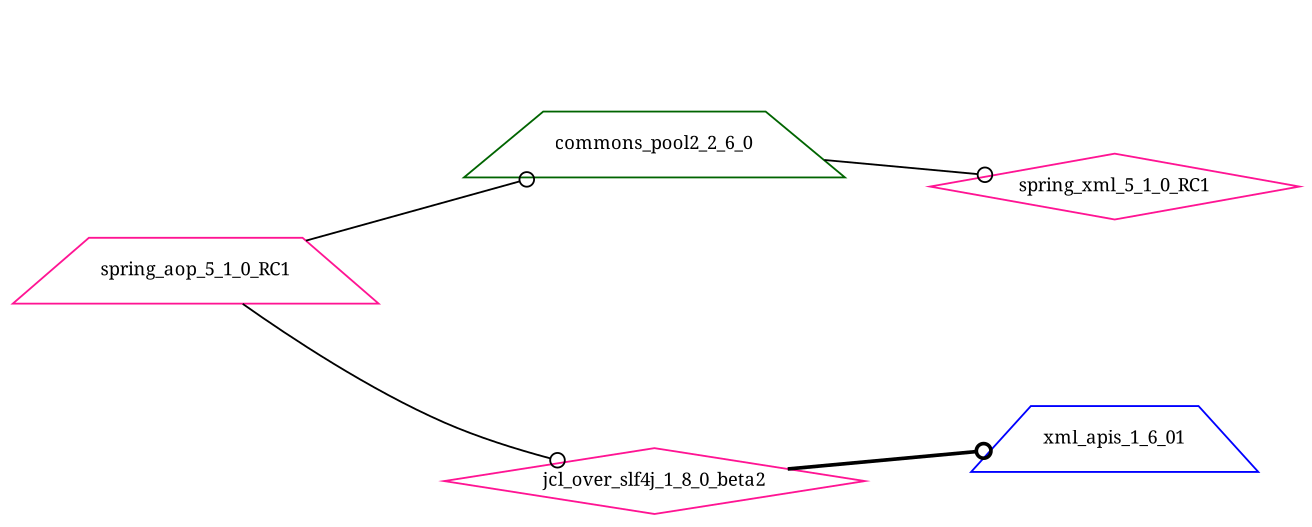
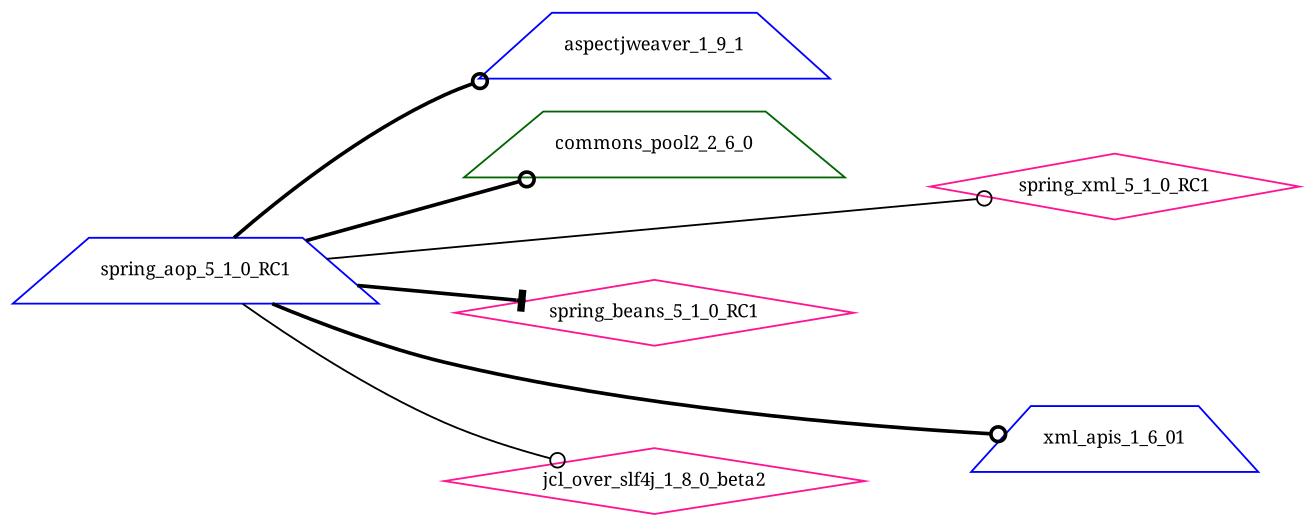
none -> (654, 46)
(901, 167) -> (652, 229)
(413, 211) -> (413, 211)
(196, 271) -> (196, 271)
none -> (654, 313)
(882, 460) -> (626, 397)
